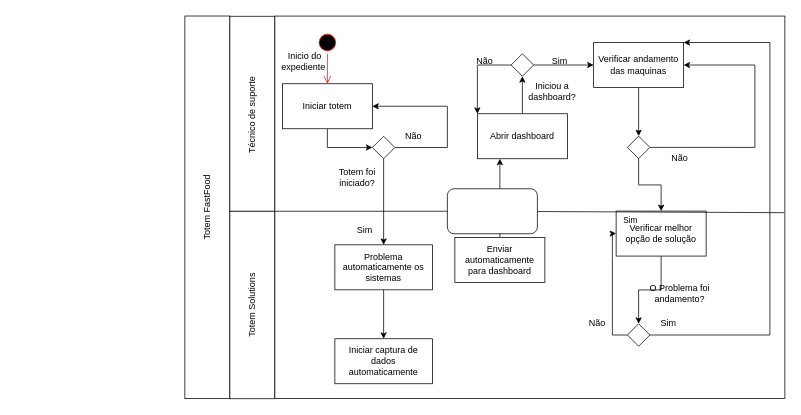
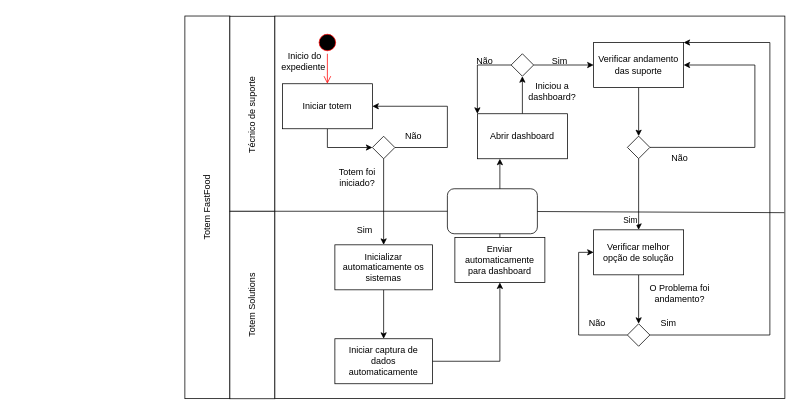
(639, 65) -> (639, 65)
(661, 233) -> (639, 252)
(384, 267) -> (384, 267)
none -> (468, 361)
